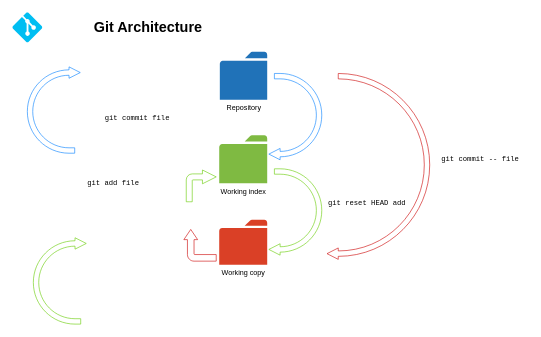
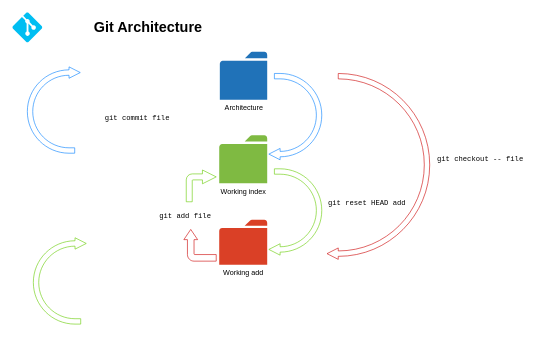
(244, 108) -> (244, 108)
(481, 159) -> (481, 159)
(113, 183) -> (185, 216)
(244, 273) -> (244, 273)
